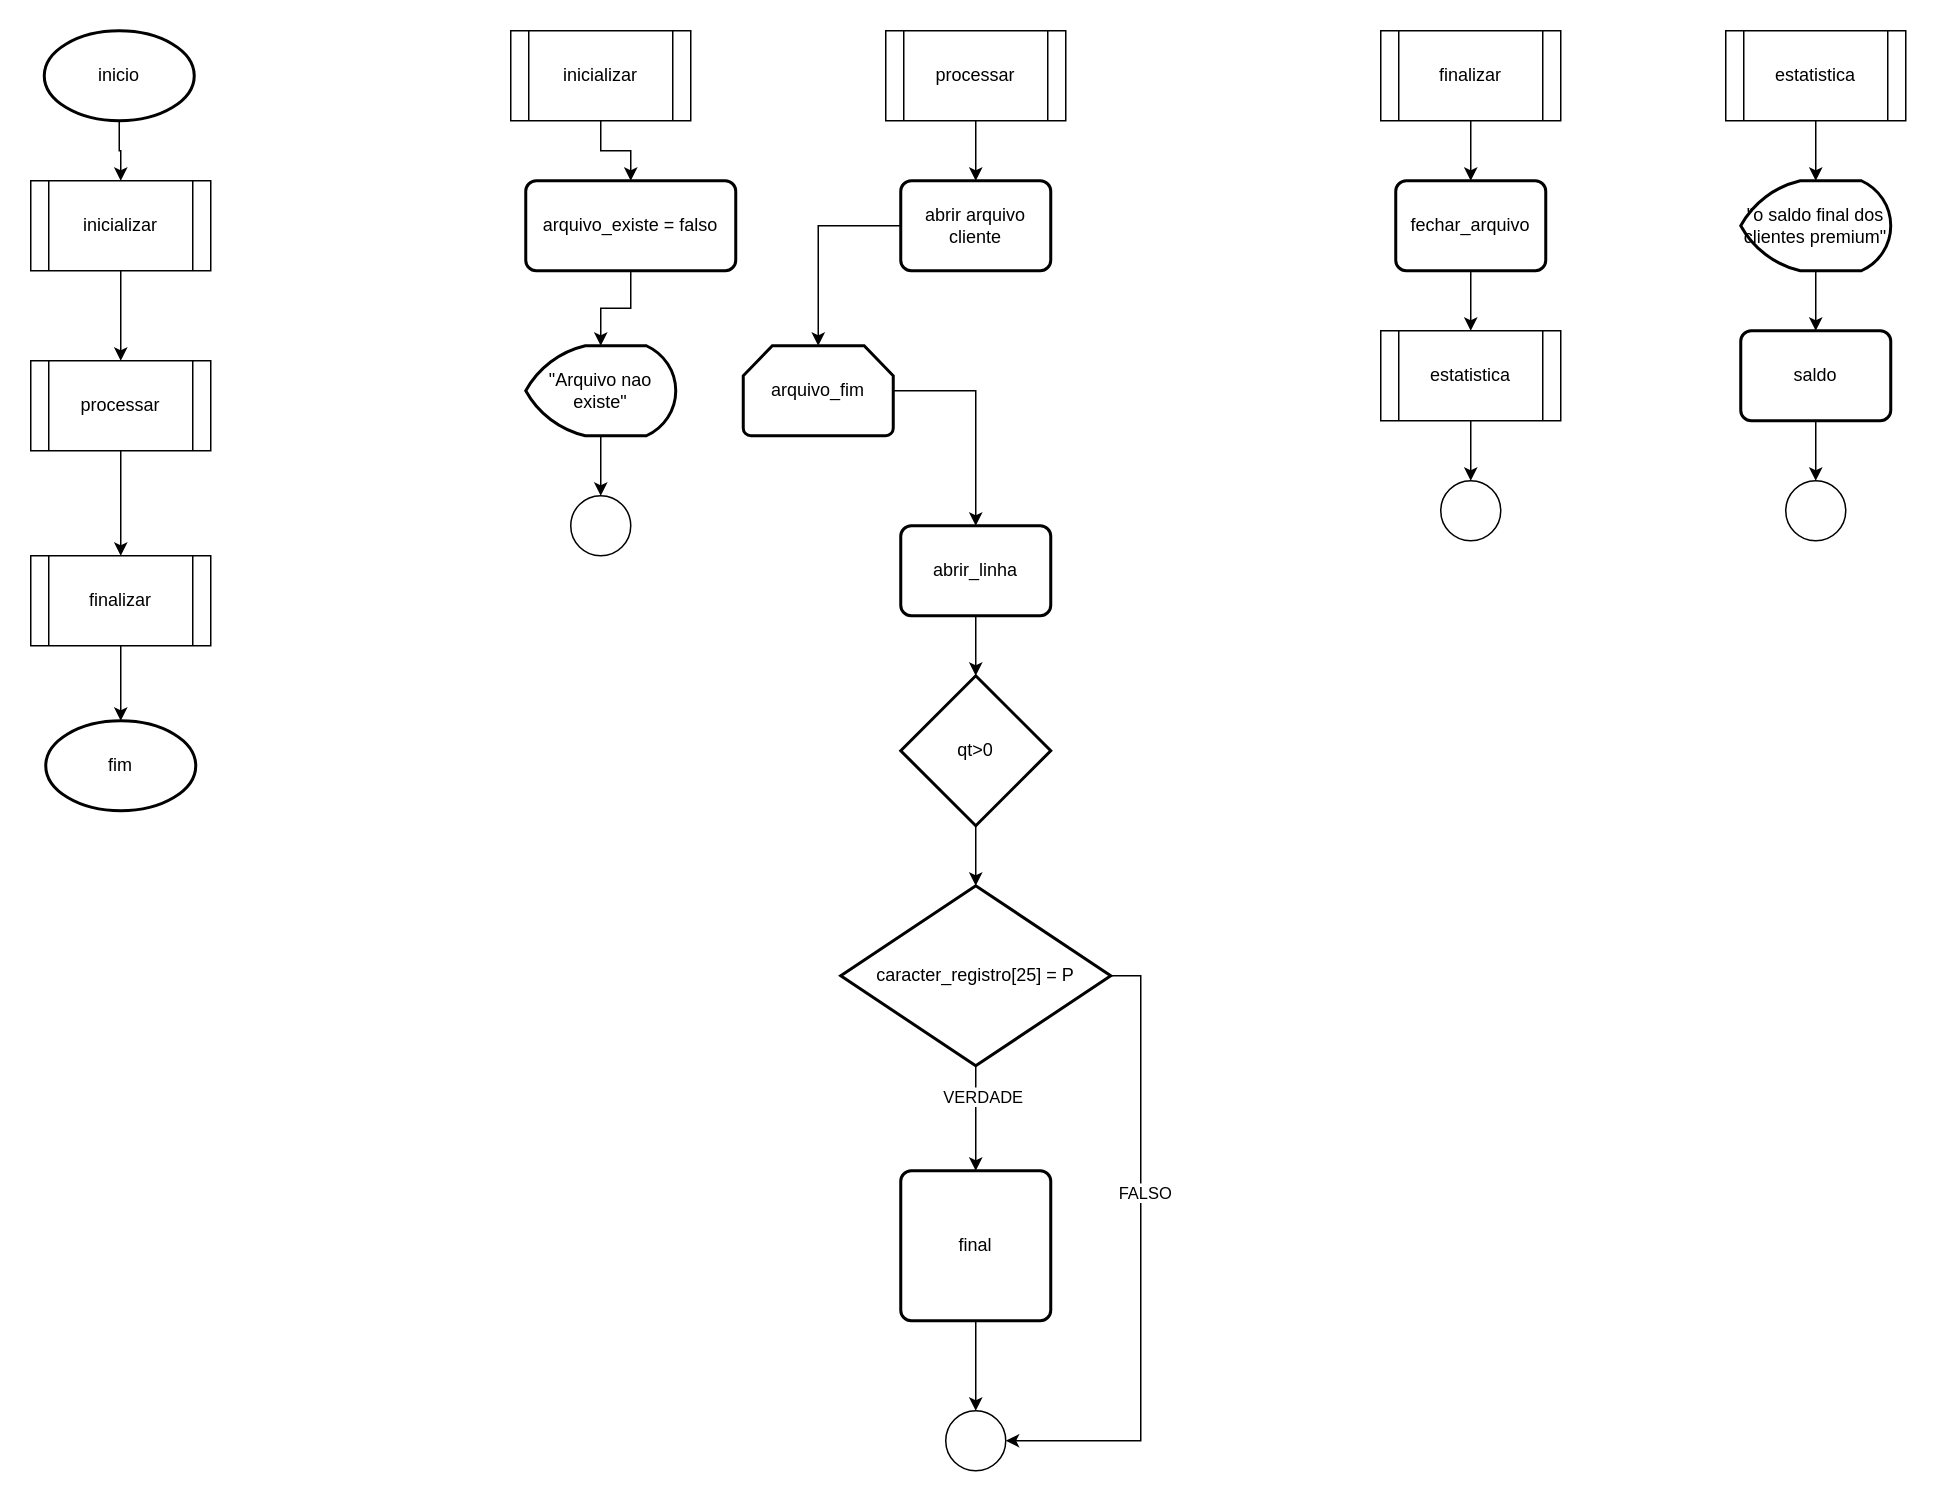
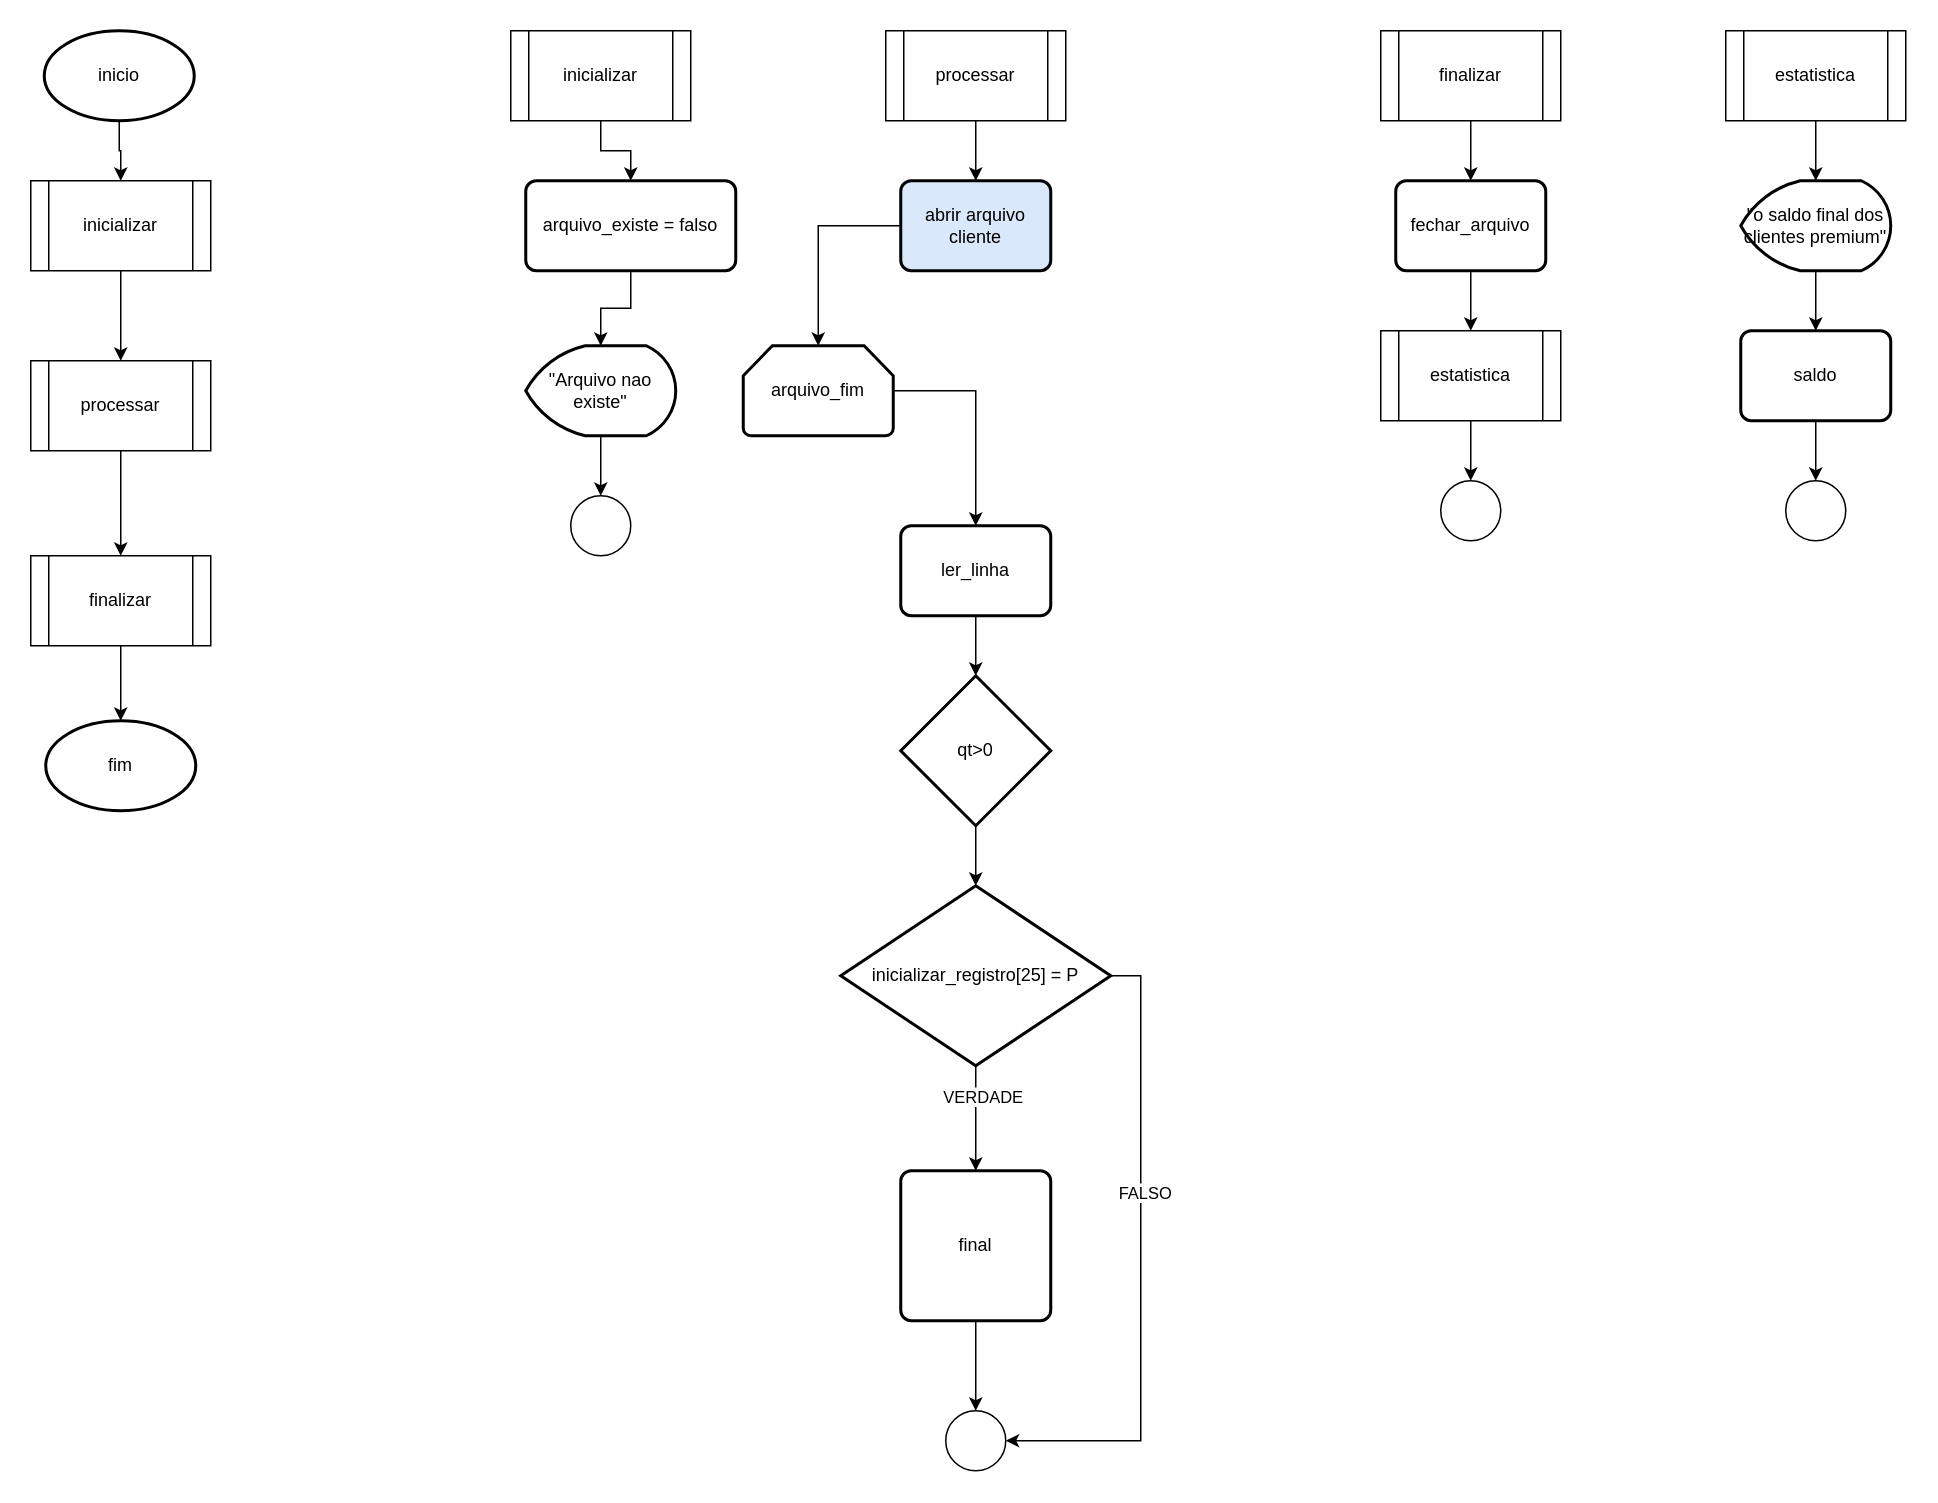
(976, 226) -> (976, 226)
(976, 571) -> (976, 571)
(976, 976) -> (976, 976)
